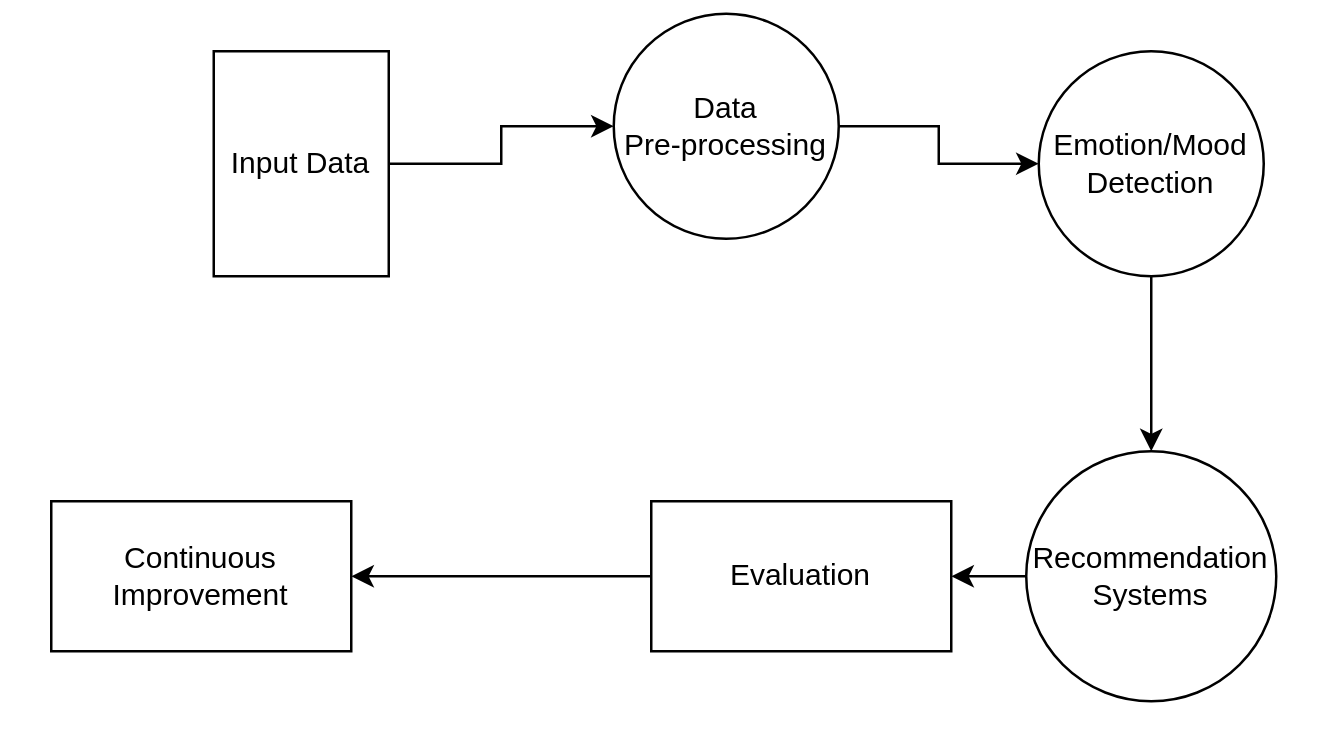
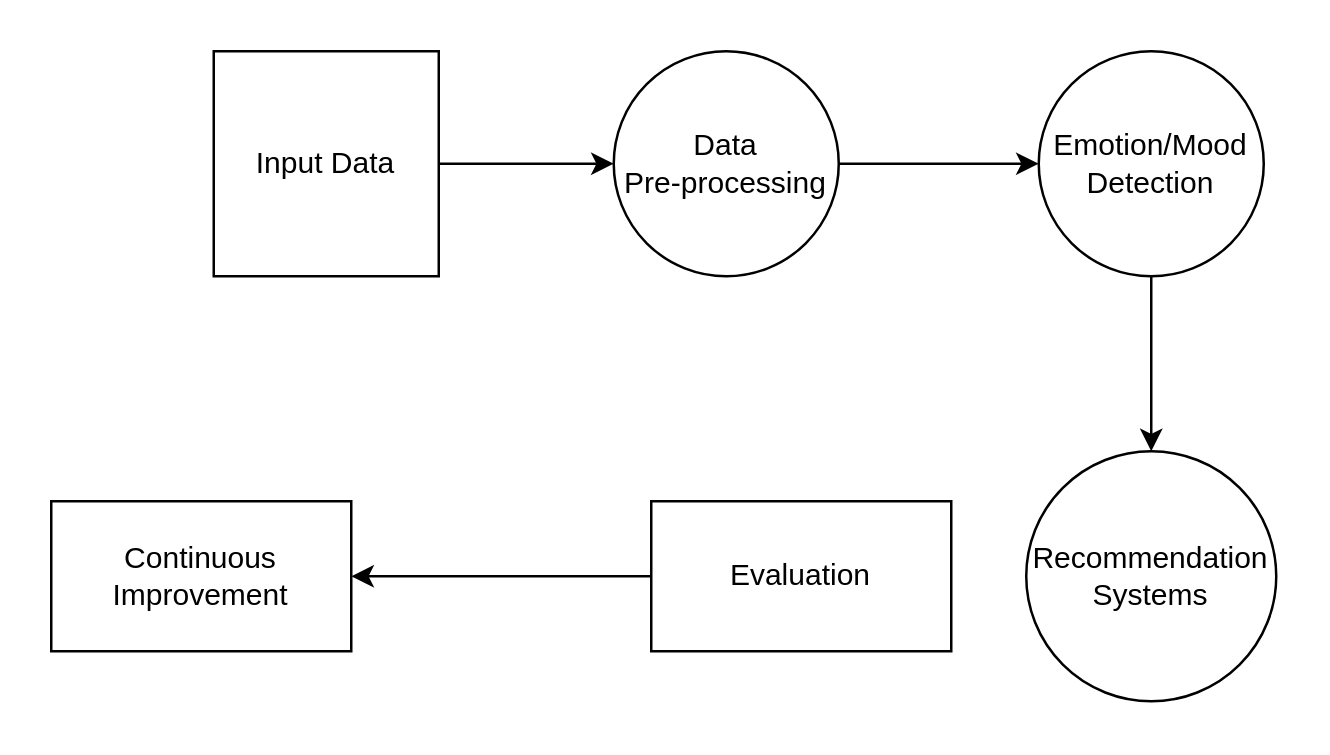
(726, 126) -> (726, 164)
(301, 164) -> (326, 164)
(980, 576) -> none
